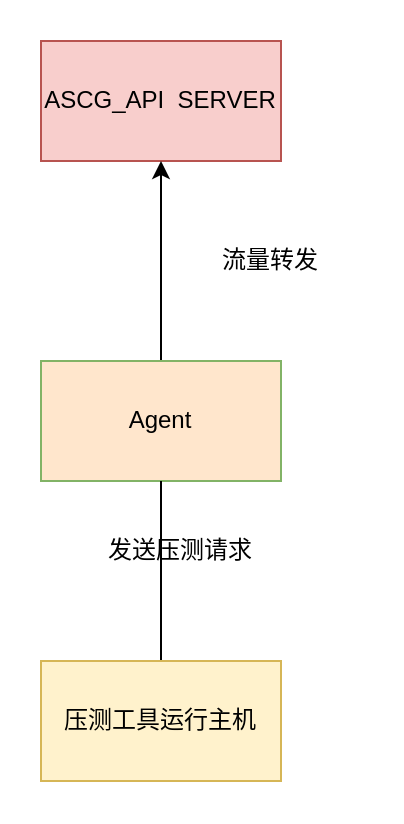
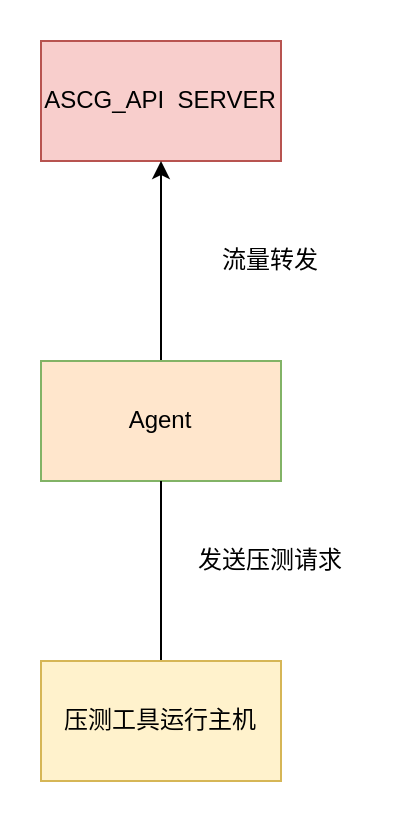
(181, 551) -> (271, 561)
